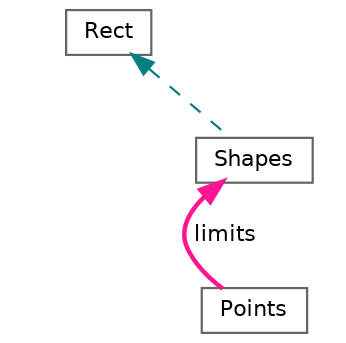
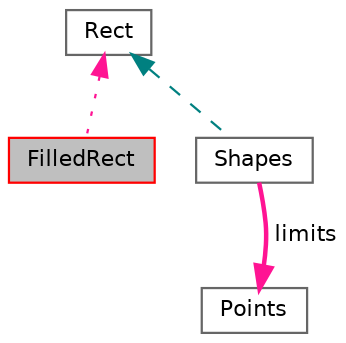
none -> (82, 160)
(187, 246) -> (266, 224)
